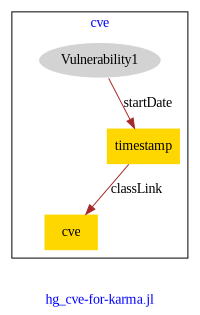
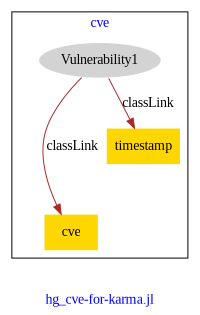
(148, 103) -> (148, 103)
(111, 186) -> (44, 137)
